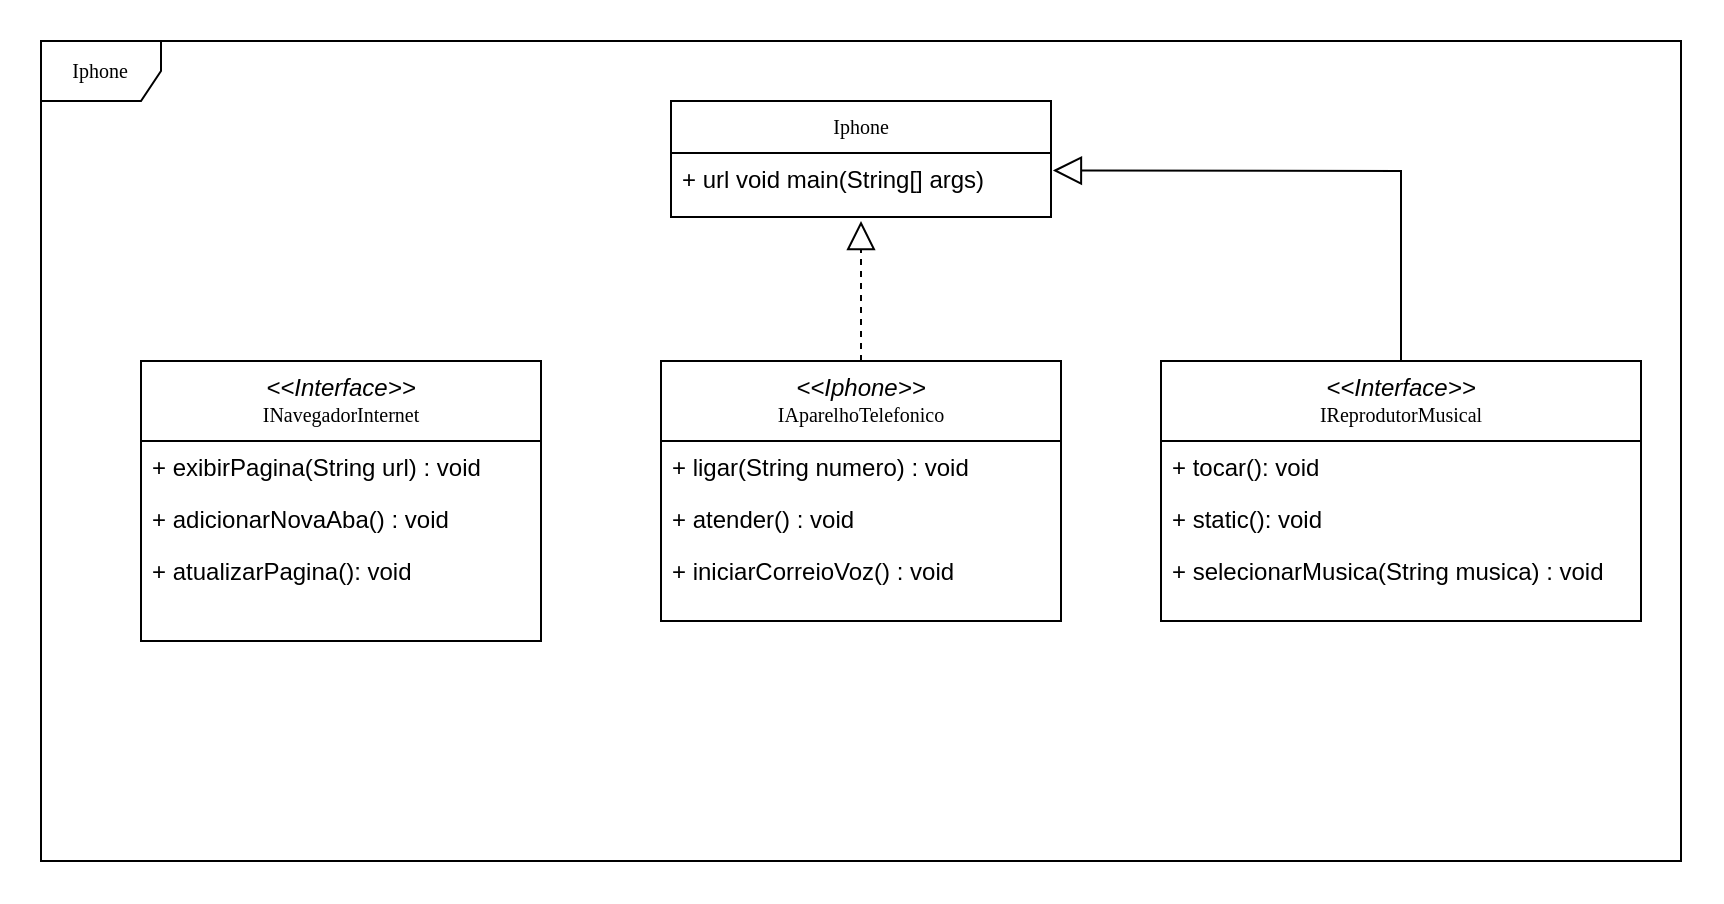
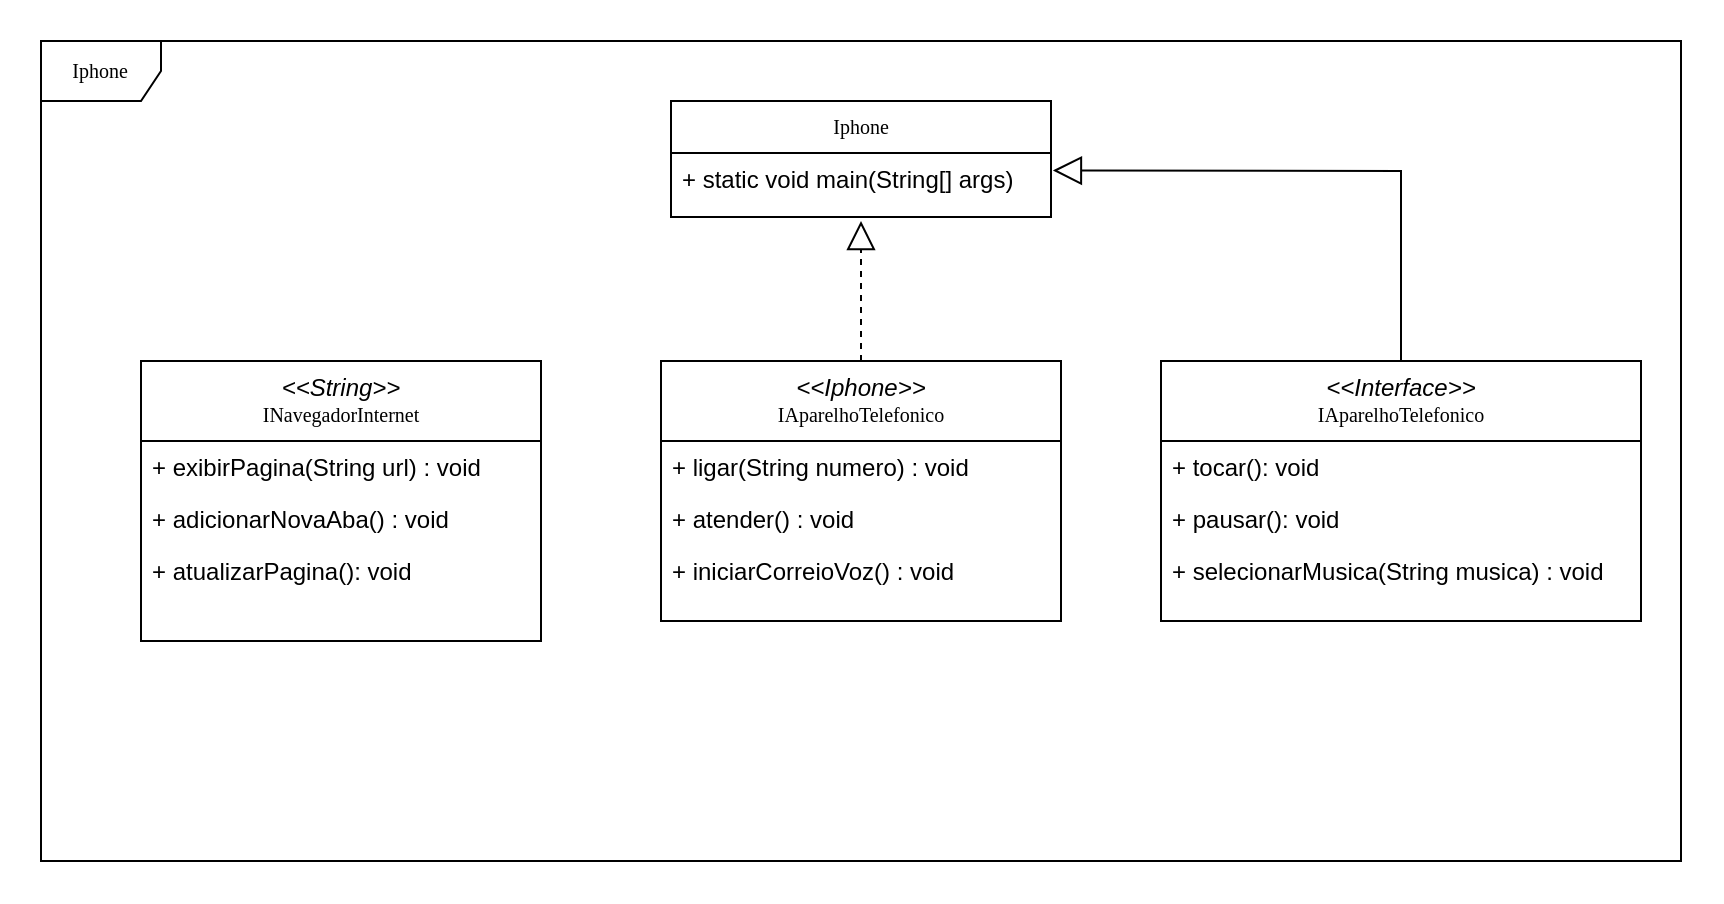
(860, 181) -> (863, 196)
(342, 401) -> (342, 401)
(1402, 401) -> (1402, 401)
(1265, 521) -> (1268, 521)
